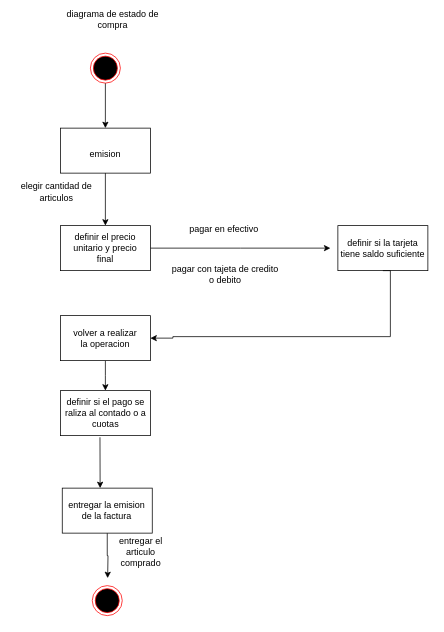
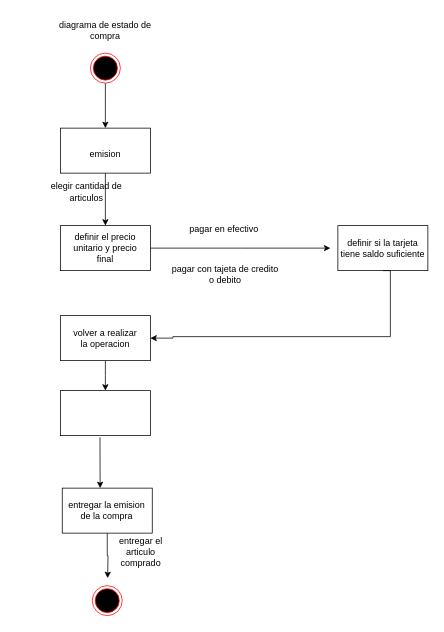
(113, 19) -> (105, 30)
(57, 192) -> (87, 192)
(105, 413) -> none
(107, 510) -> (107, 510)
